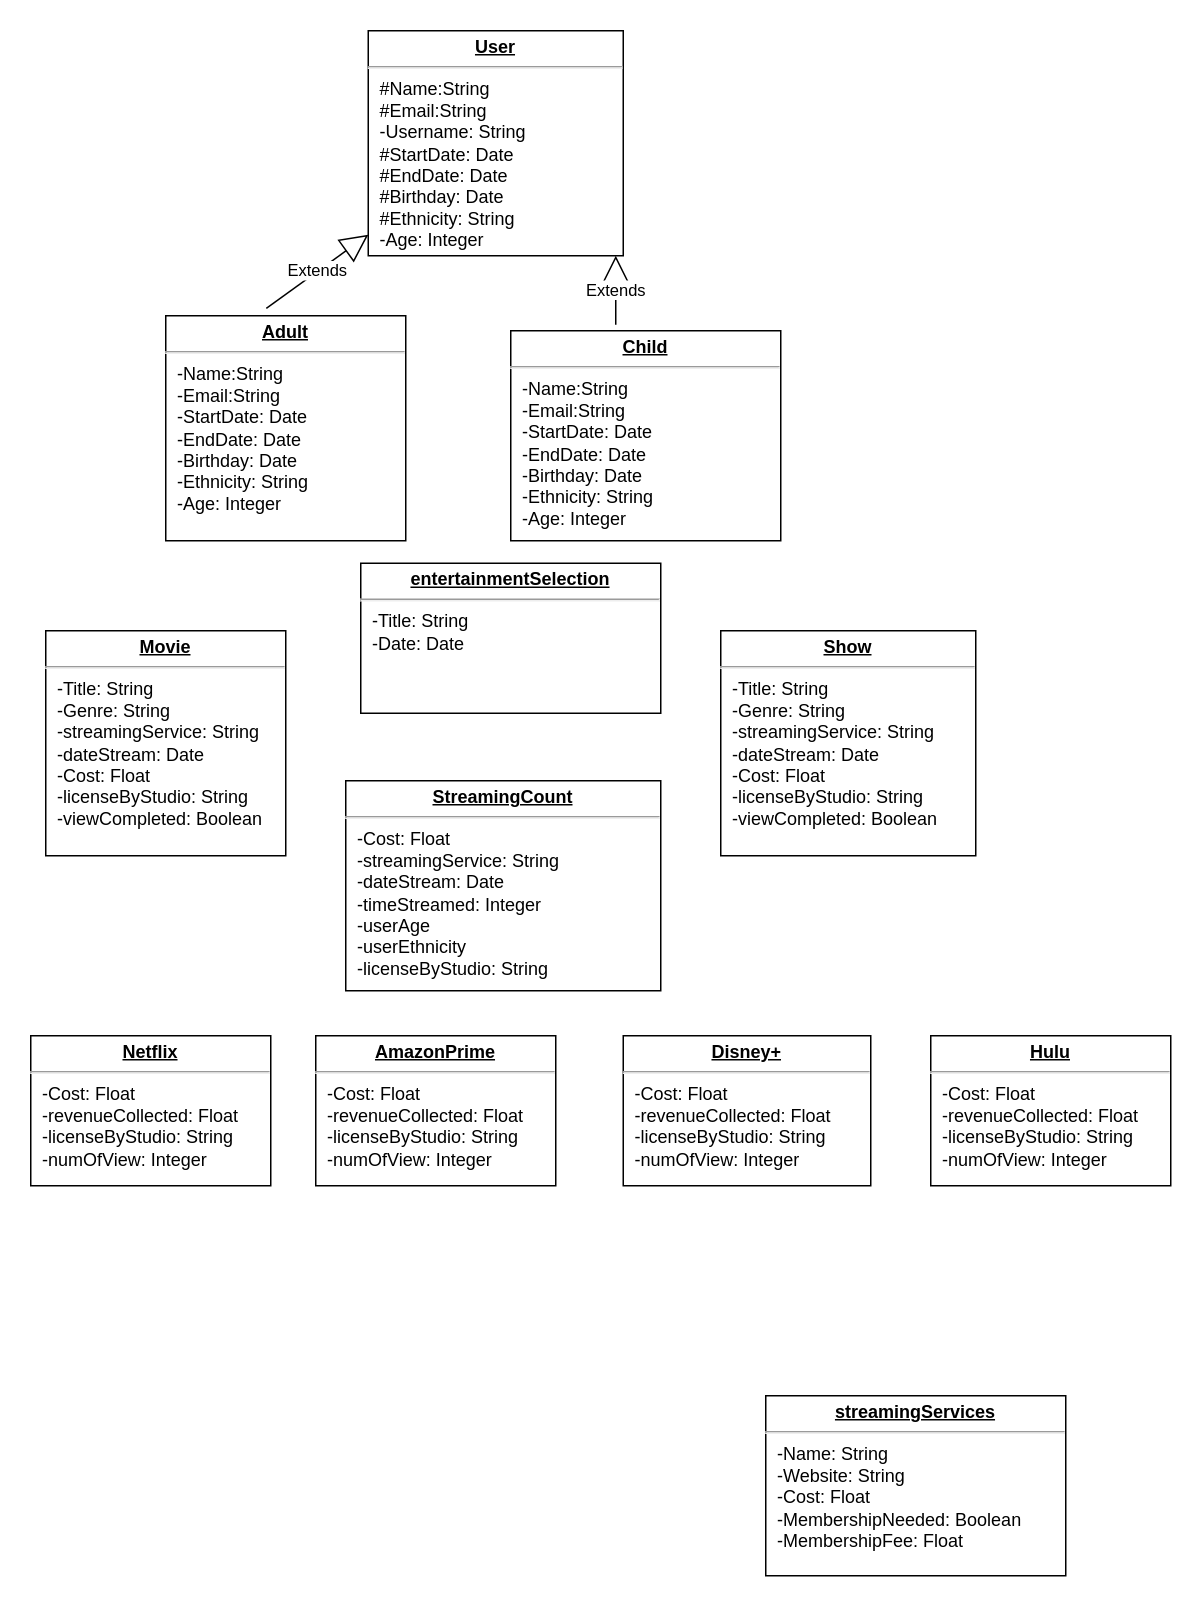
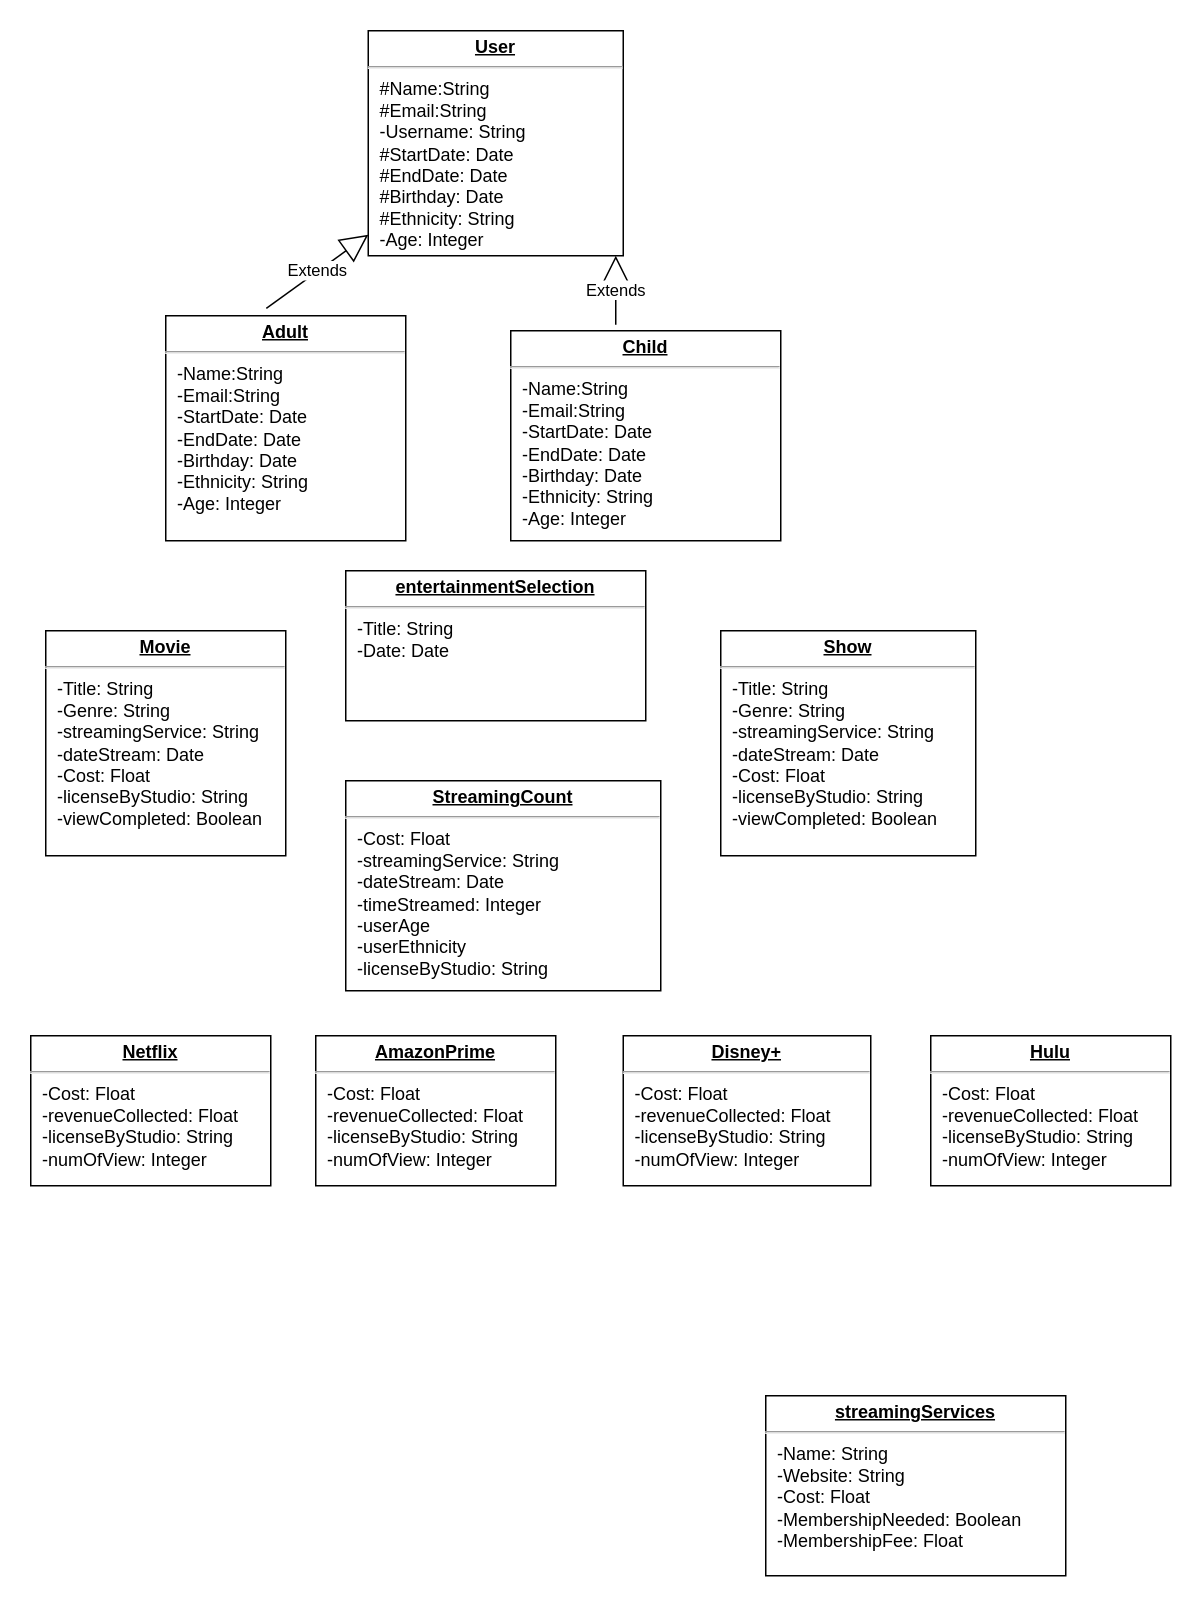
(511, 638) -> (496, 646)
